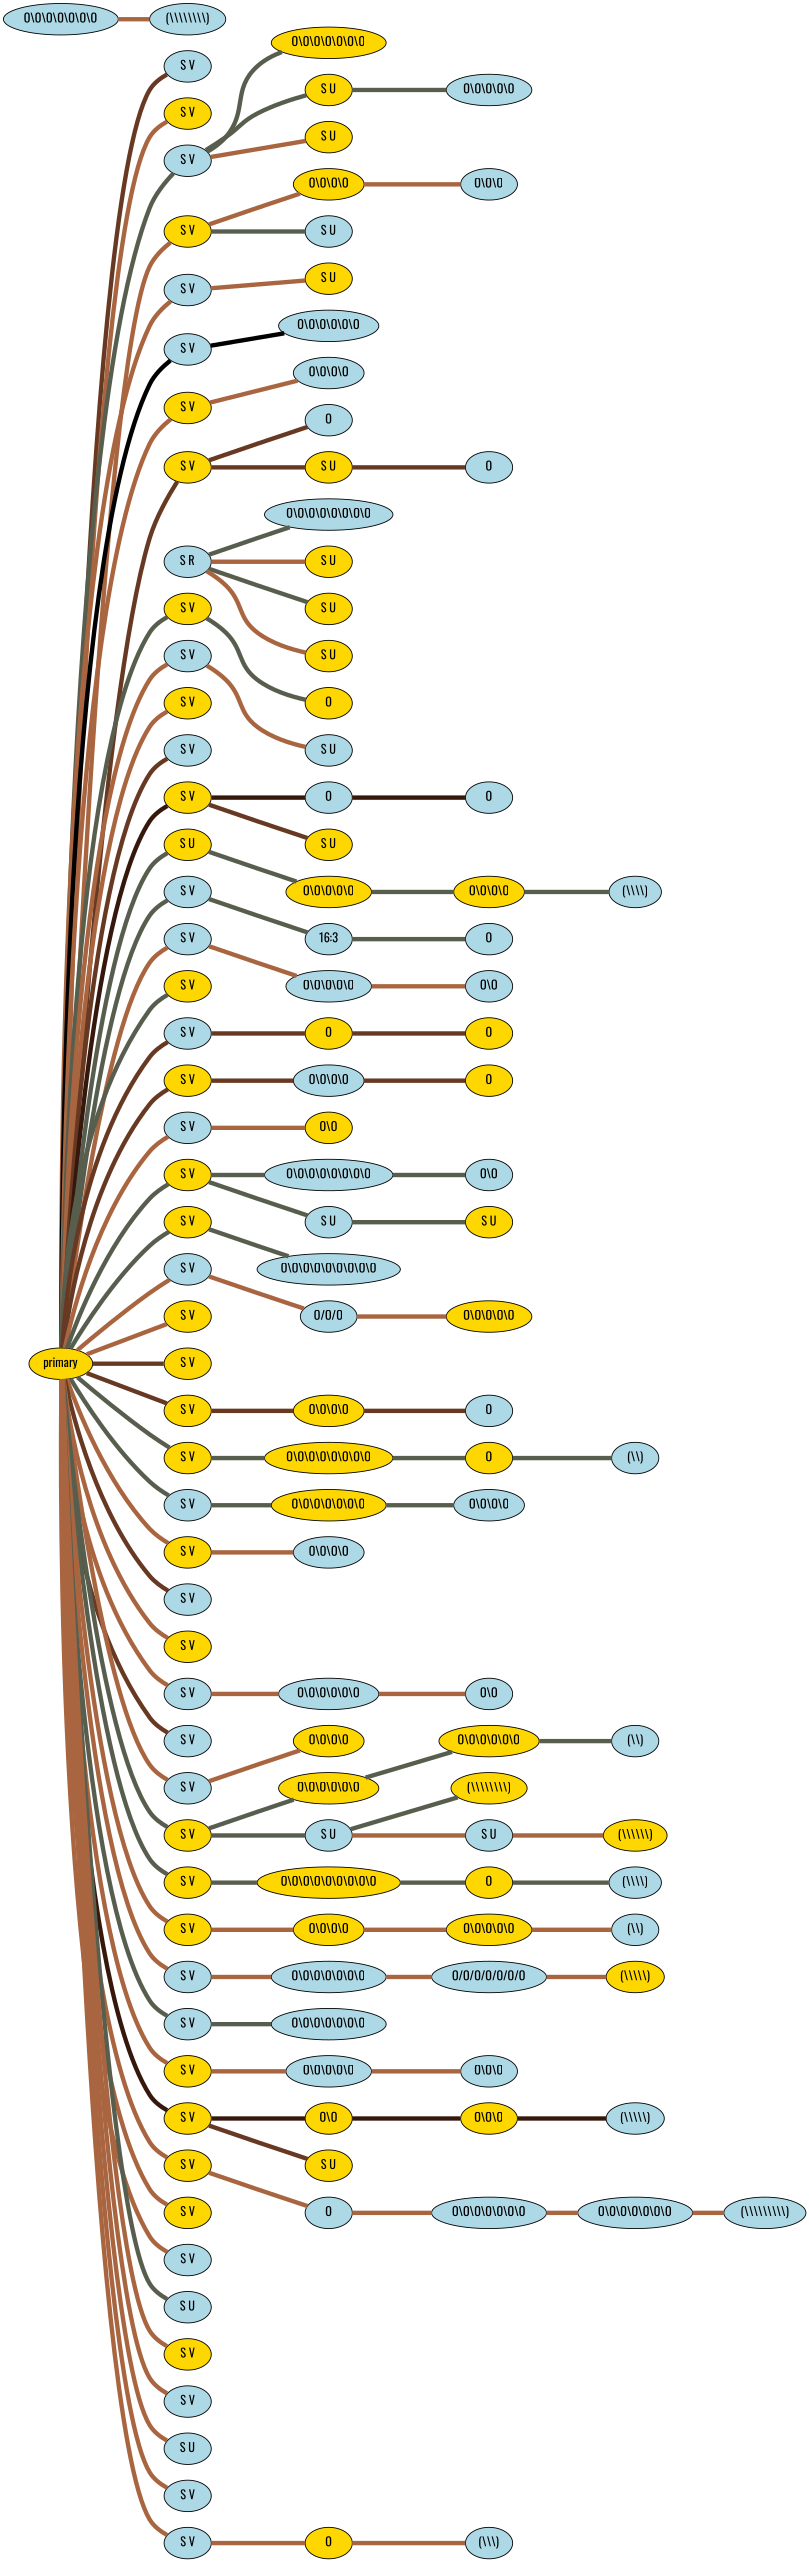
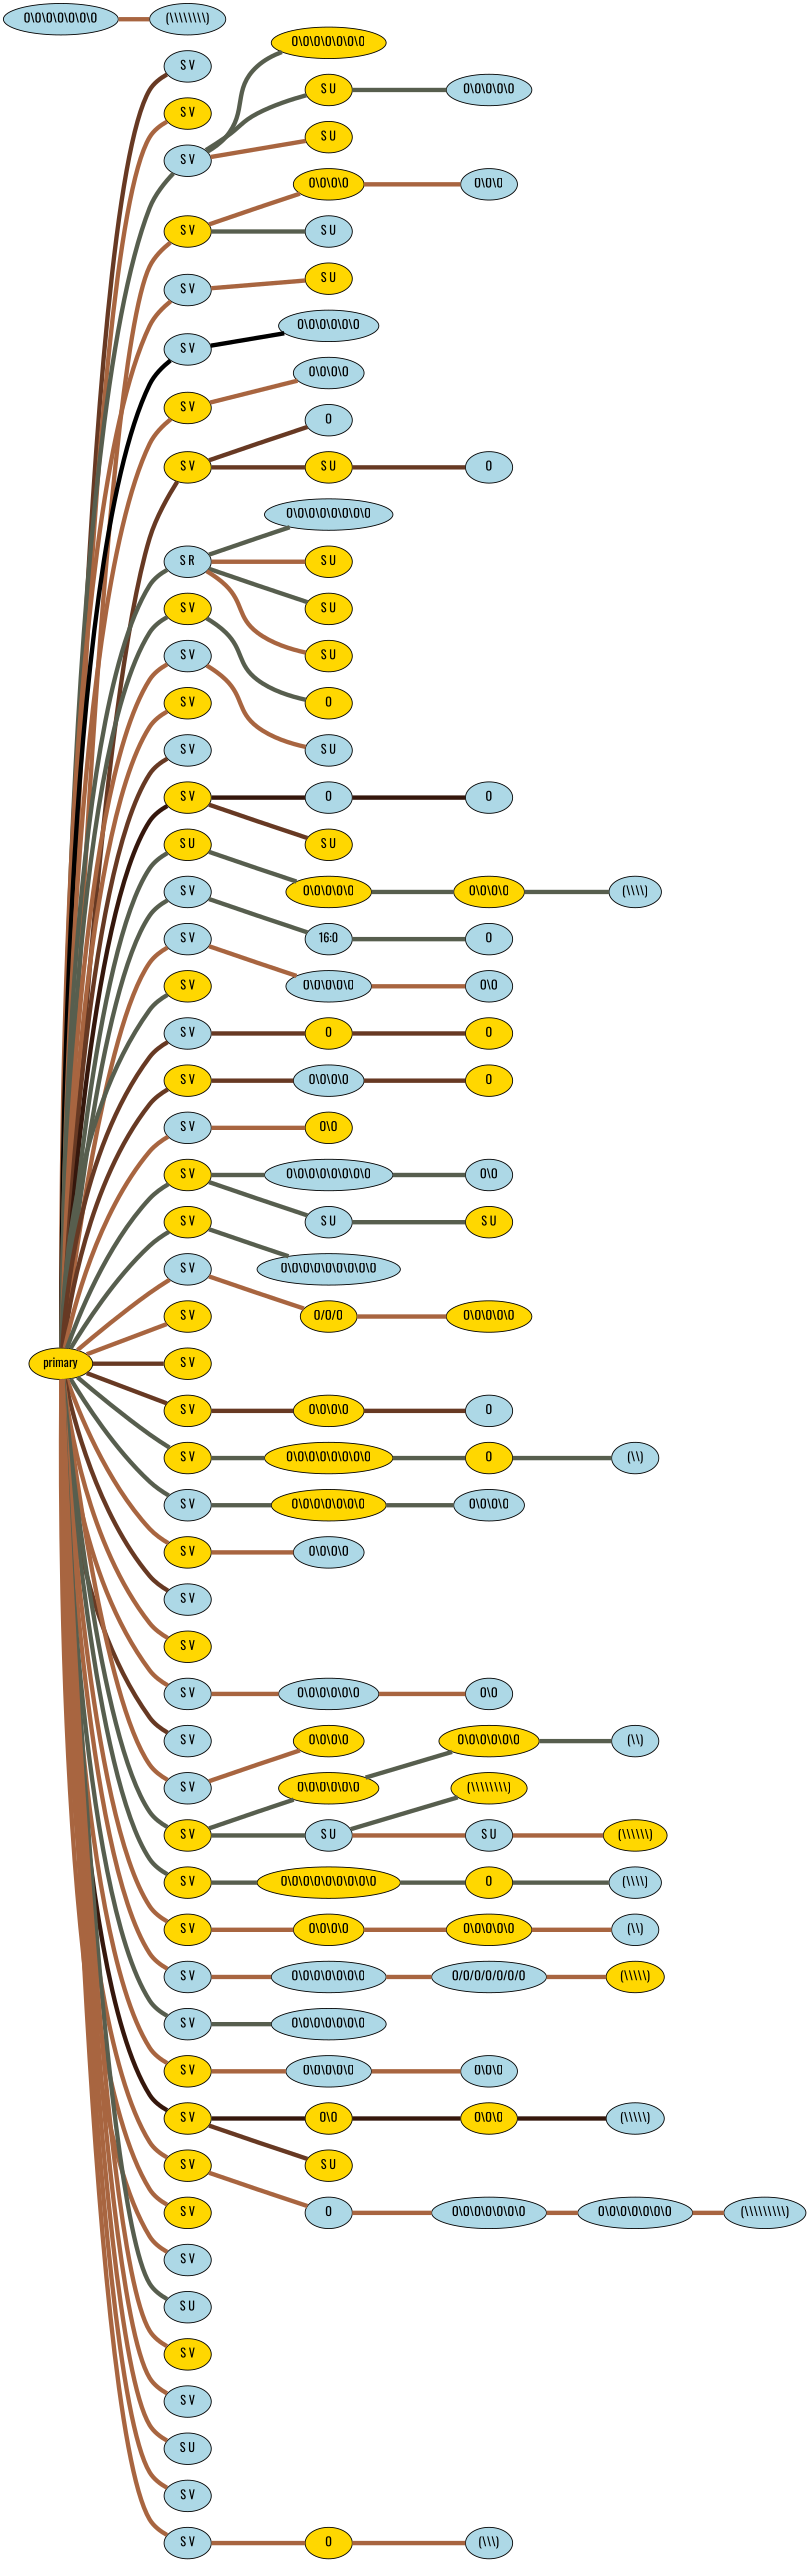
none -> (97, 772)
(329, 939) -> (329, 939)
(329, 1317) -> (329, 1317)
